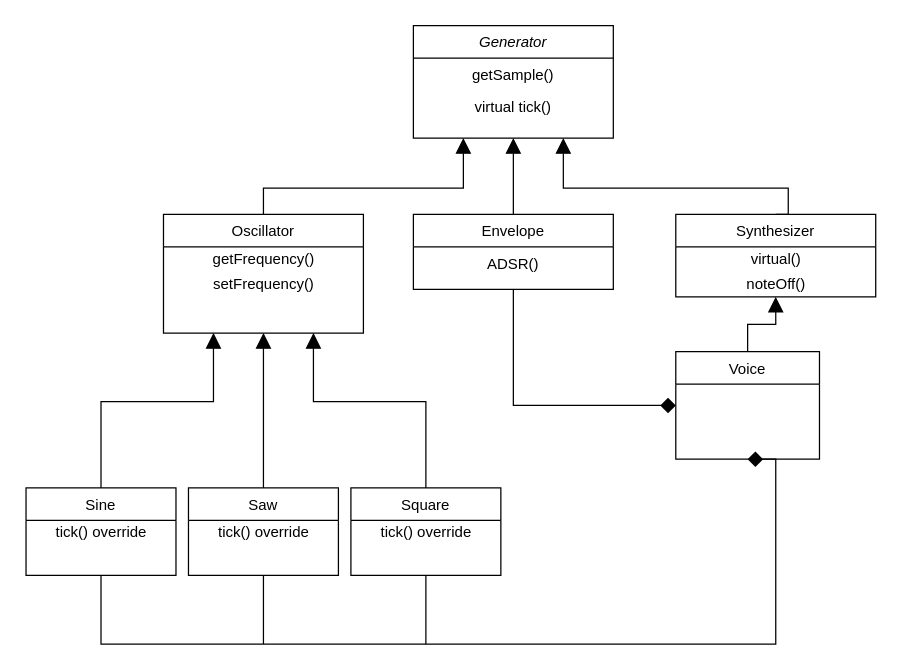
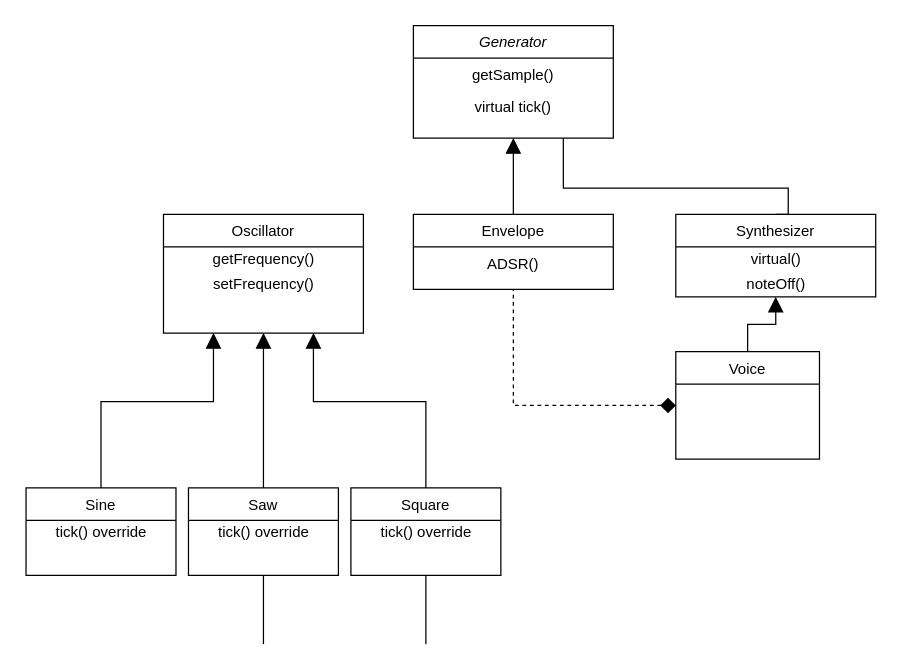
(563, 154) -> (563, 148)
(367, 188) -> none
(529, 406) -> (529, 406)
(497, 644) -> none
